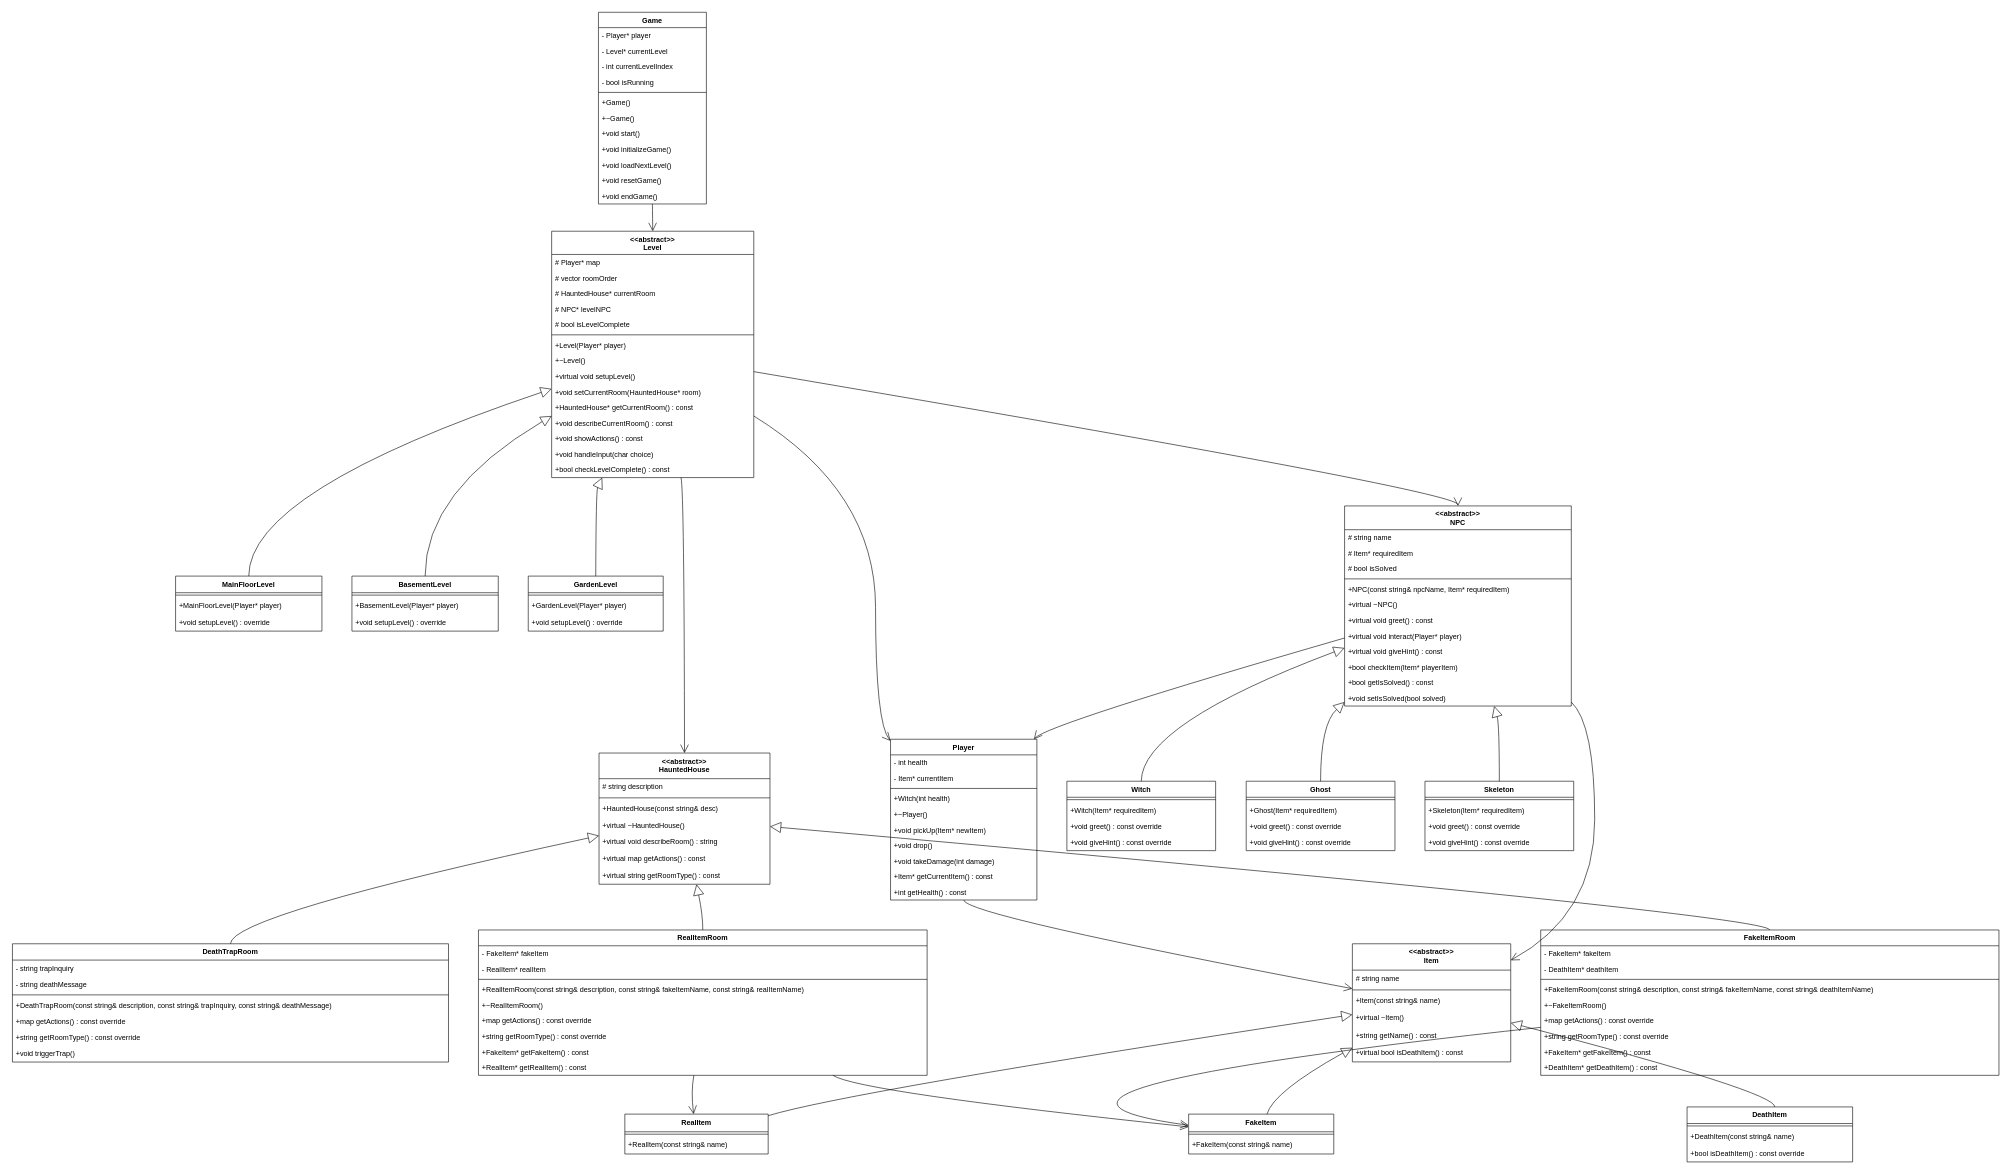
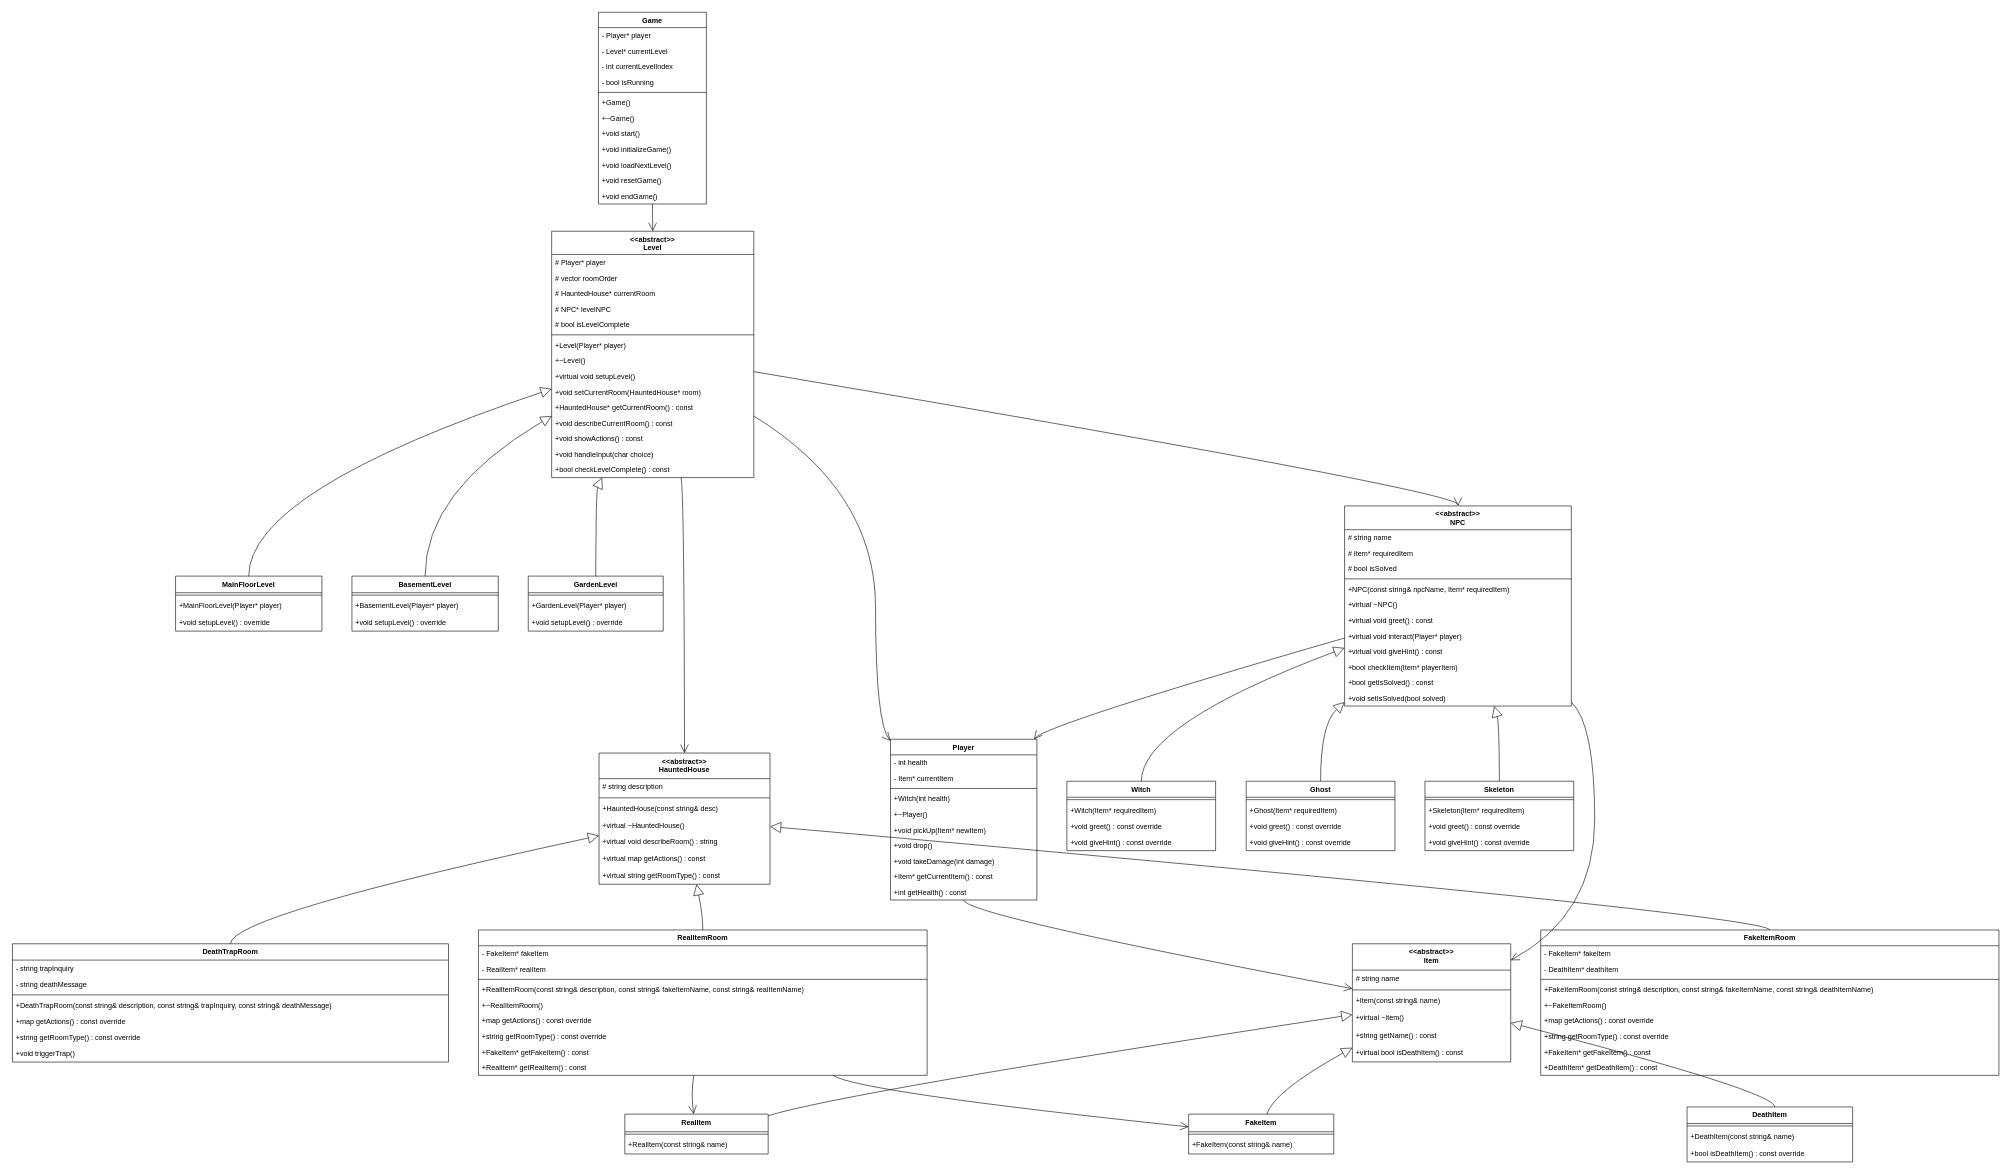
(578, 263) -> (584, 263)
(1290, 1059) -> none
